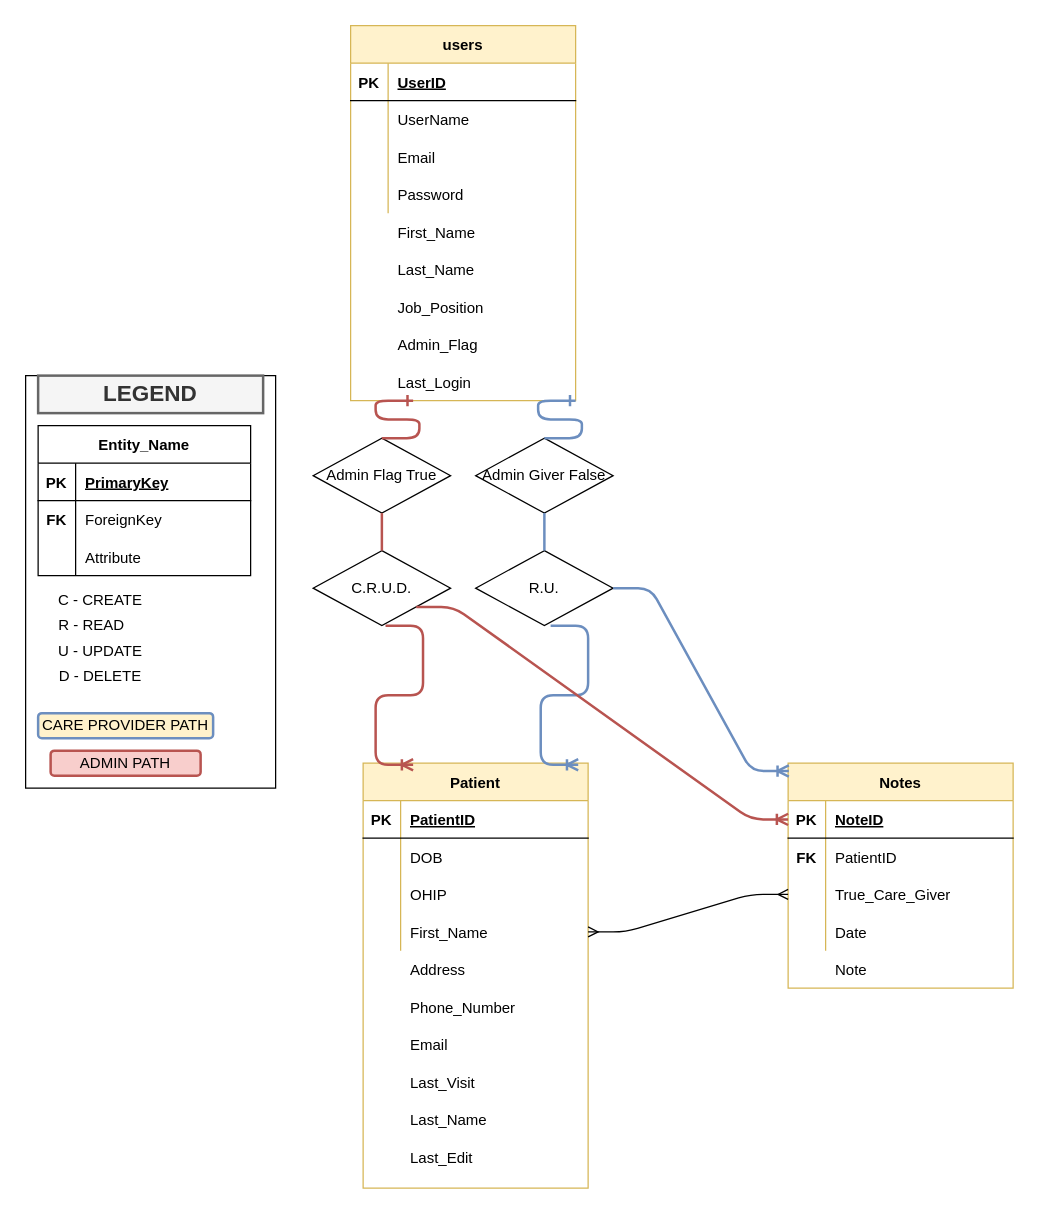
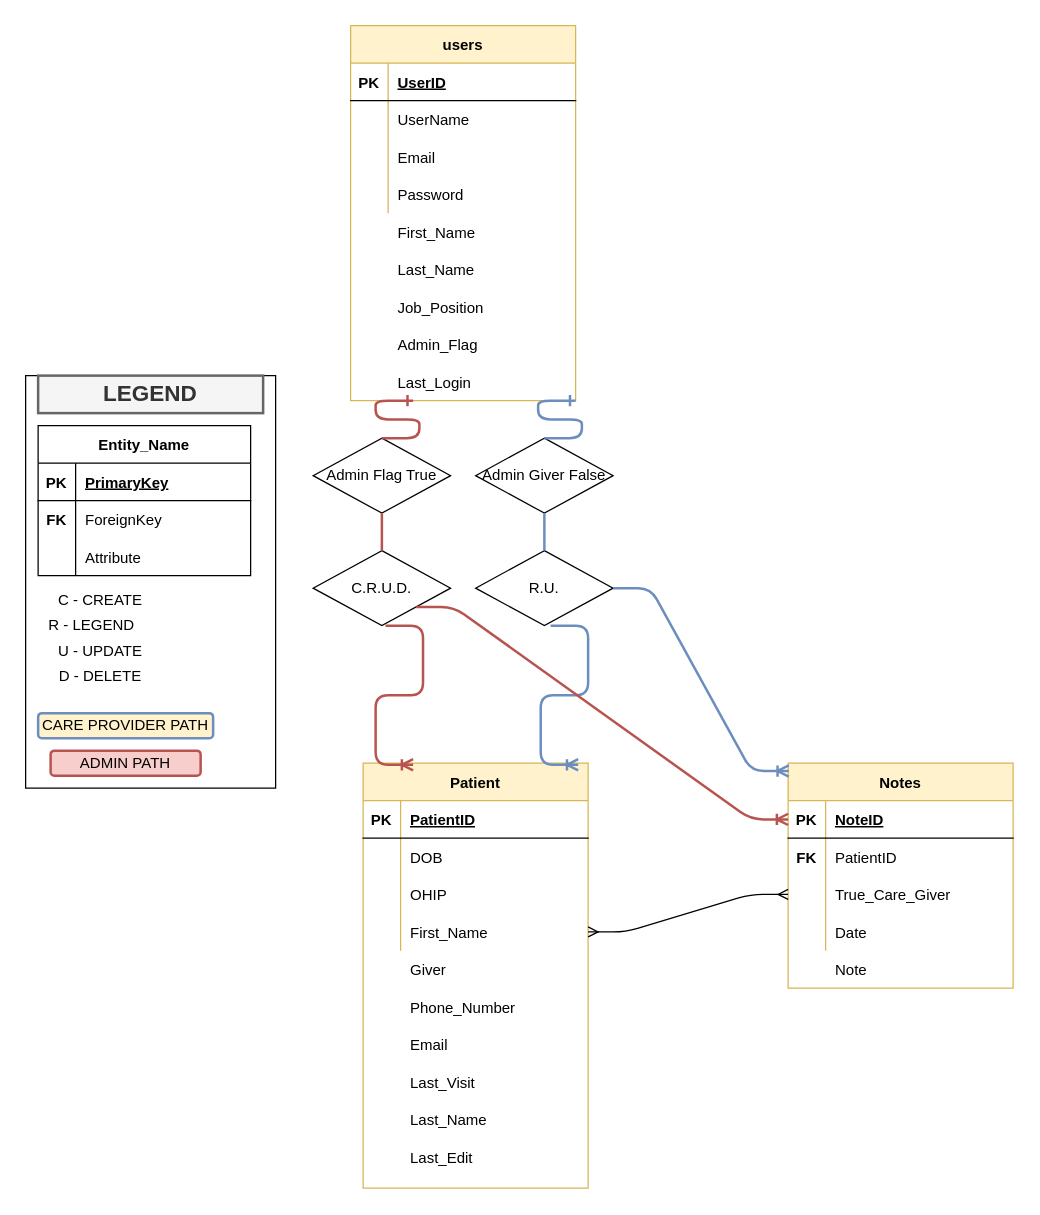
(92, 626) -> (92, 626)
(439, 970) -> (429, 970)
